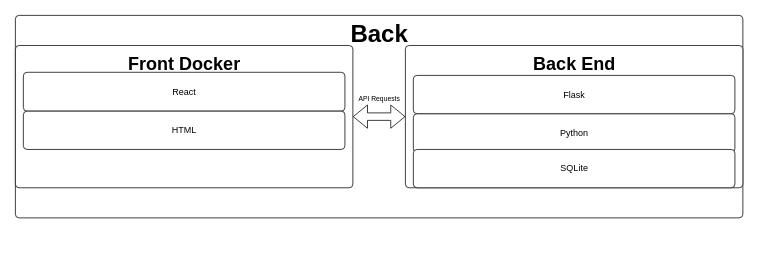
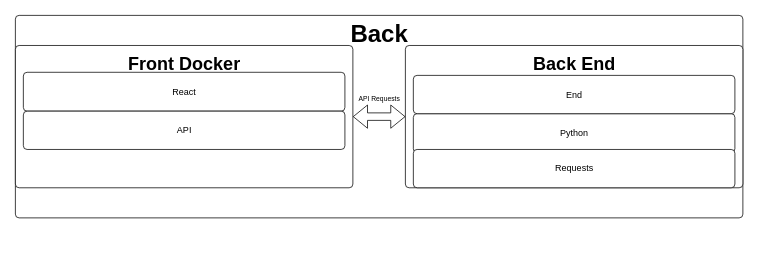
(575, 95) -> (575, 95)
(185, 130) -> (185, 130)
(575, 168) -> (575, 168)
